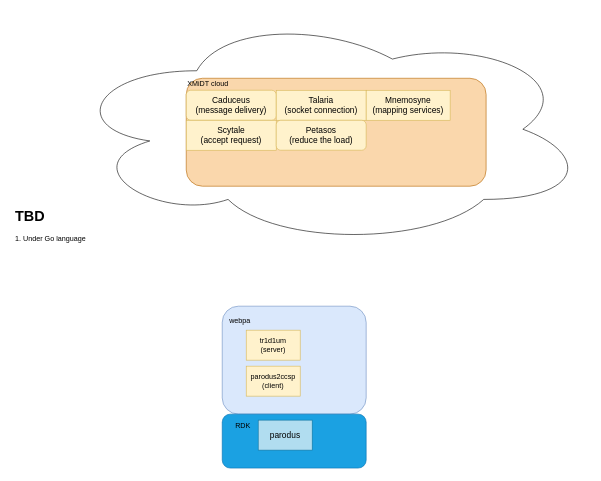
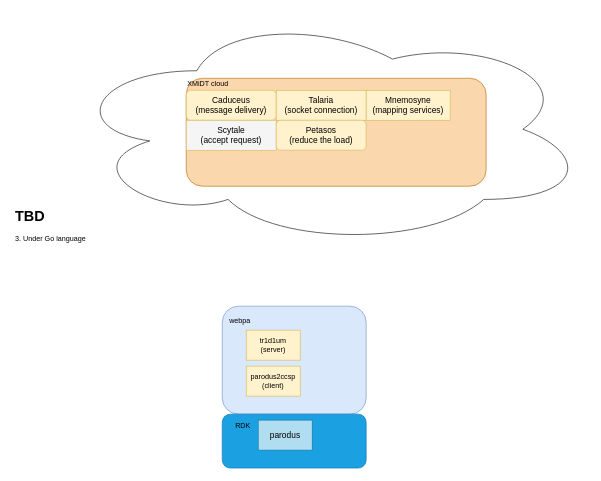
(231, 135) -> (231, 135)
(51, 207) -> (51, 207)
